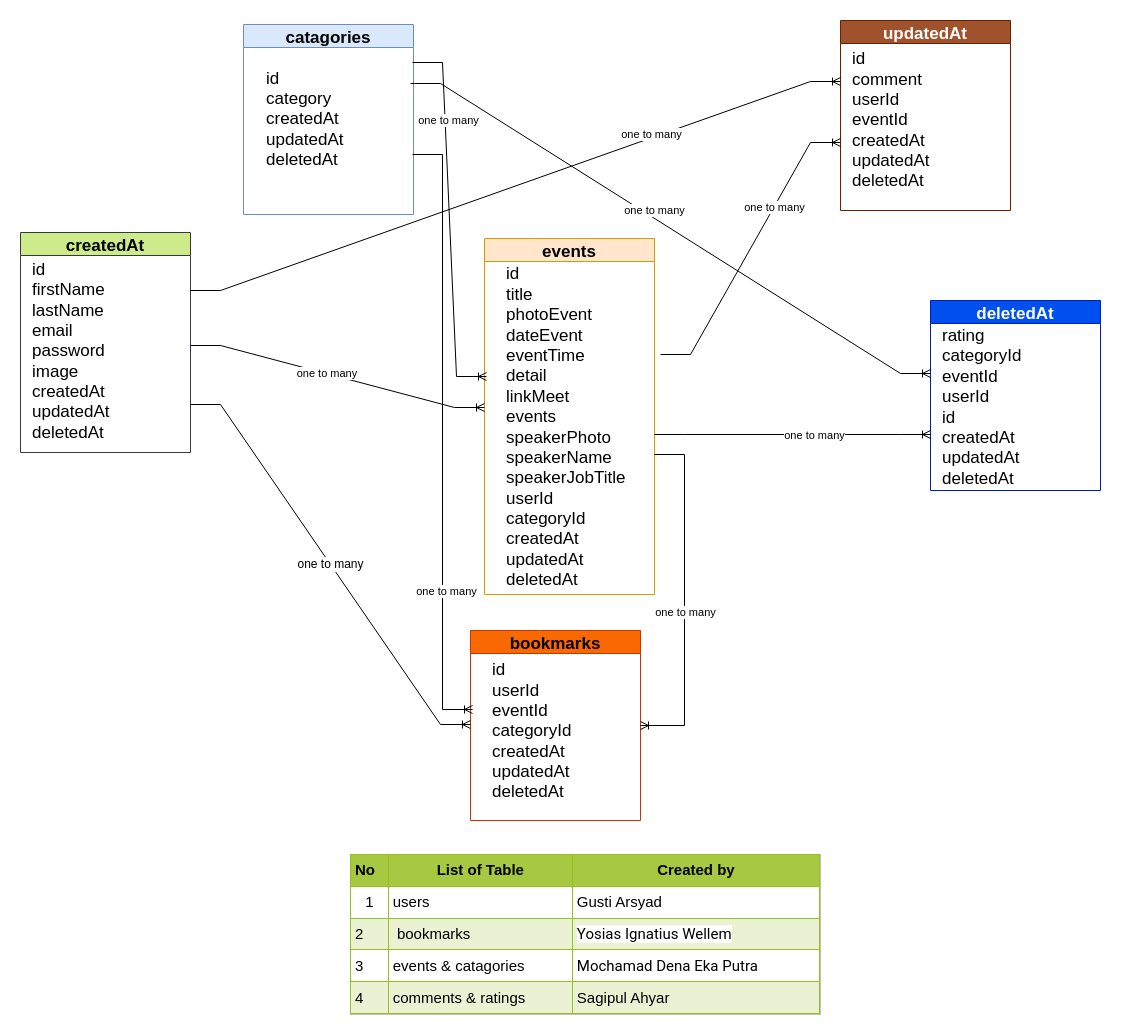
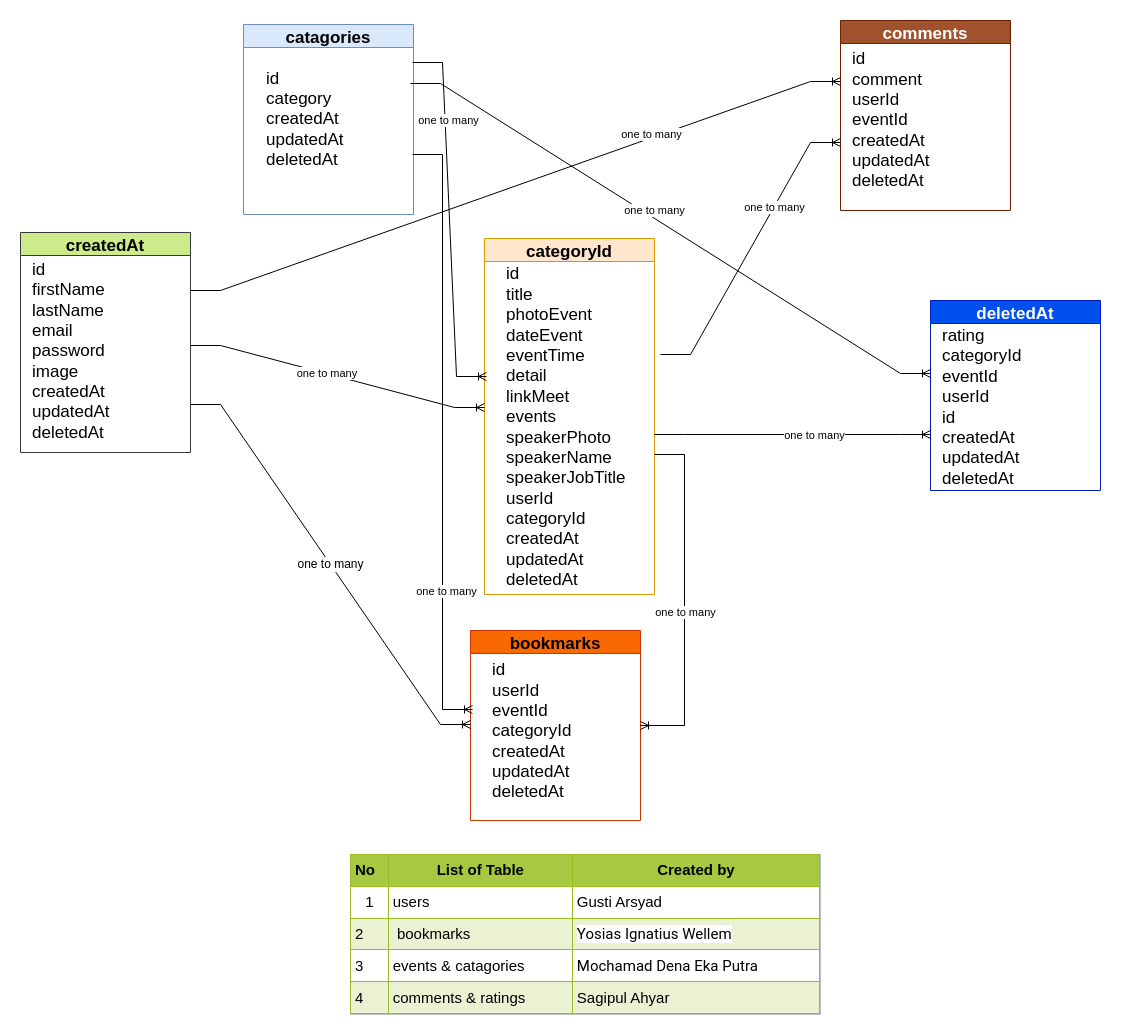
(925, 33) -> (925, 33)
(569, 251) -> (569, 251)
